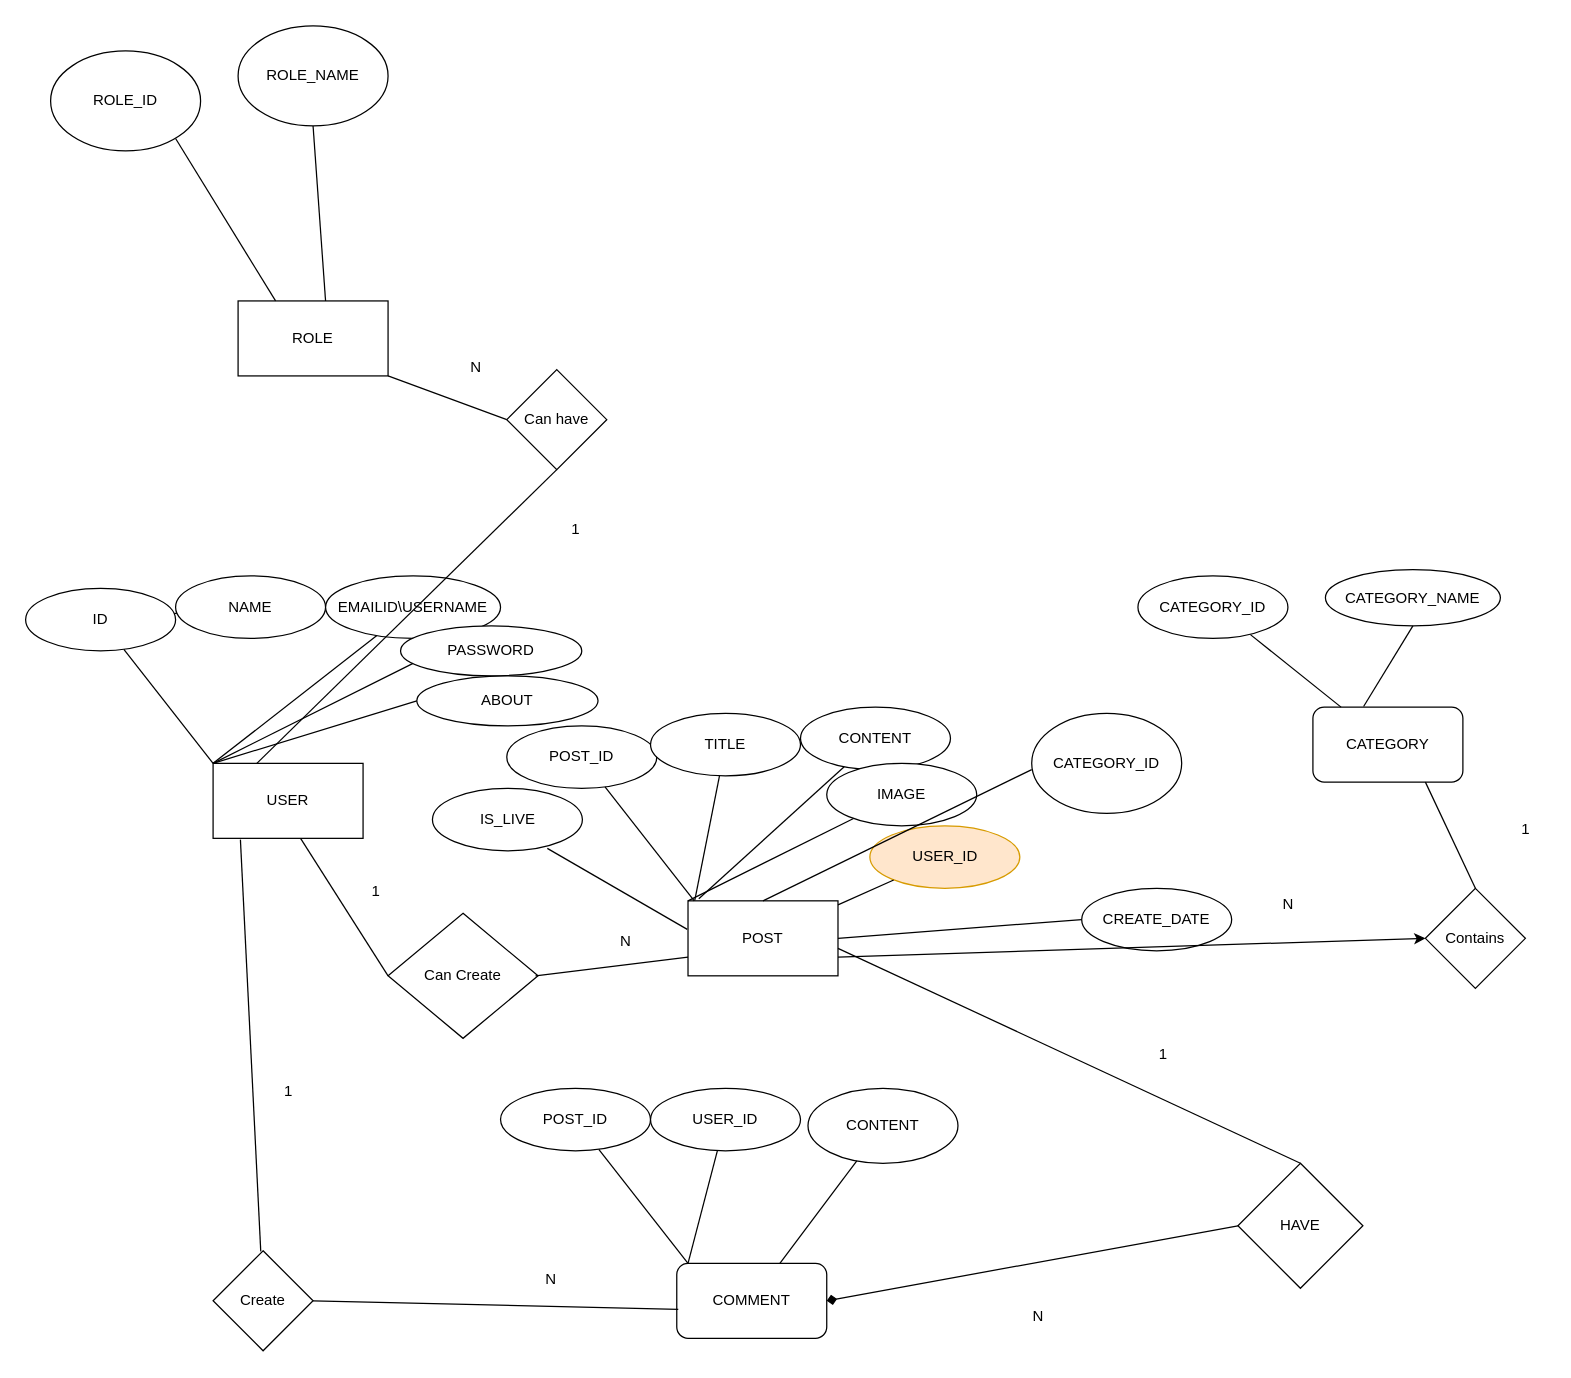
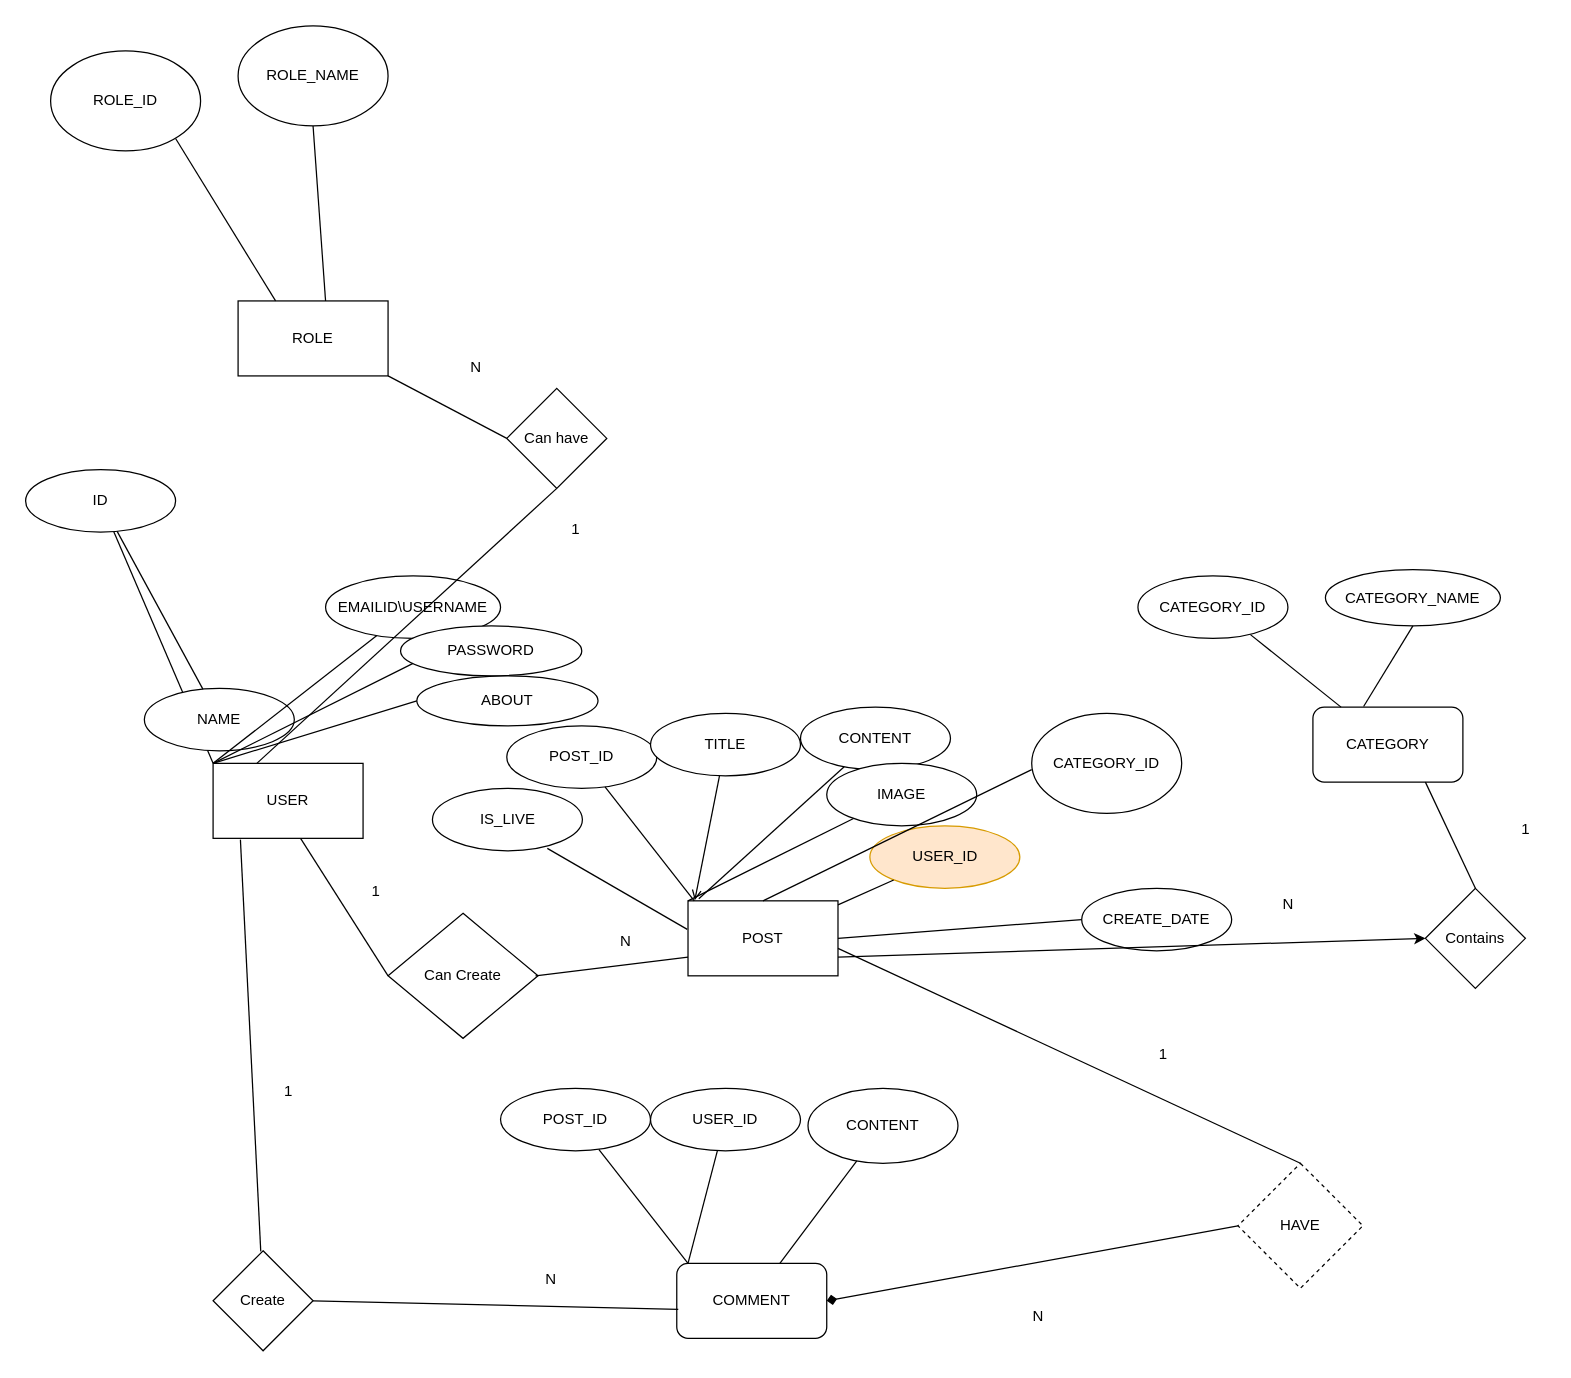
(557, 419) -> (557, 438)
(251, 607) -> (219, 719)
(101, 619) -> (101, 501)
(697, 891) -> (697, 891)
(1301, 1226) -> (1301, 1226)
